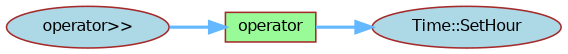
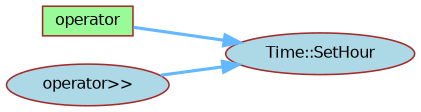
(190, 27) -> (192, 71)
